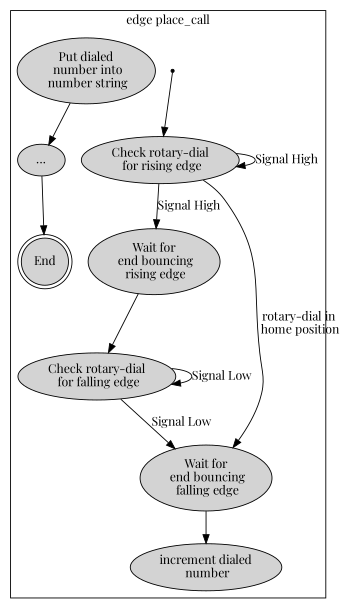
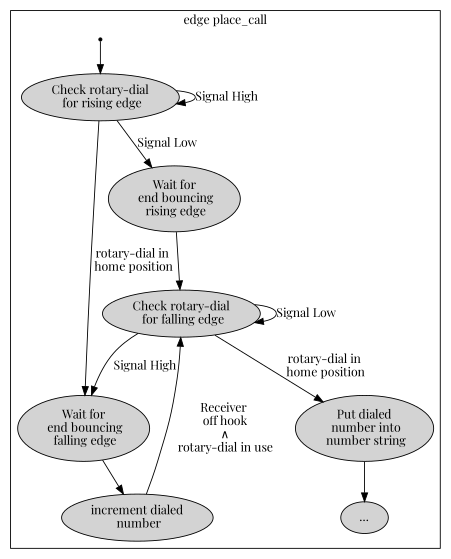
(189, 206) -> (167, 143)
(45, 262) -> none
none -> (265, 366)
none -> (169, 422)
(181, 423) -> (145, 366)
